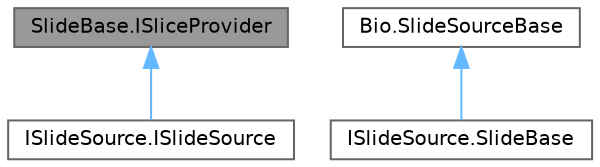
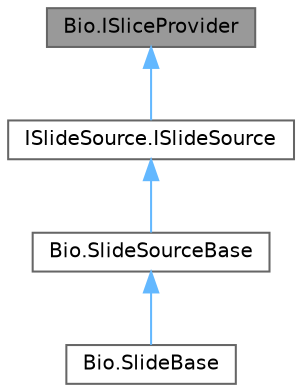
(151, 28) -> (151, 28)
(461, 140) -> (151, 364)
none -> (151, 206)
